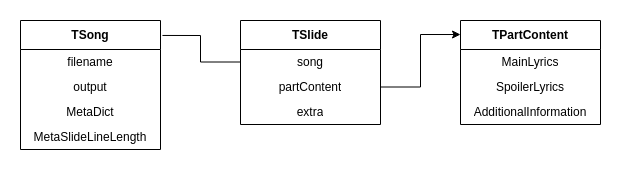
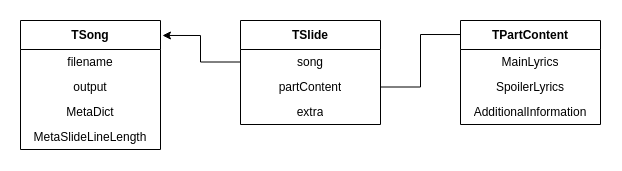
(167, 35) -> (170, 35)
(452, 35) -> (454, 35)
